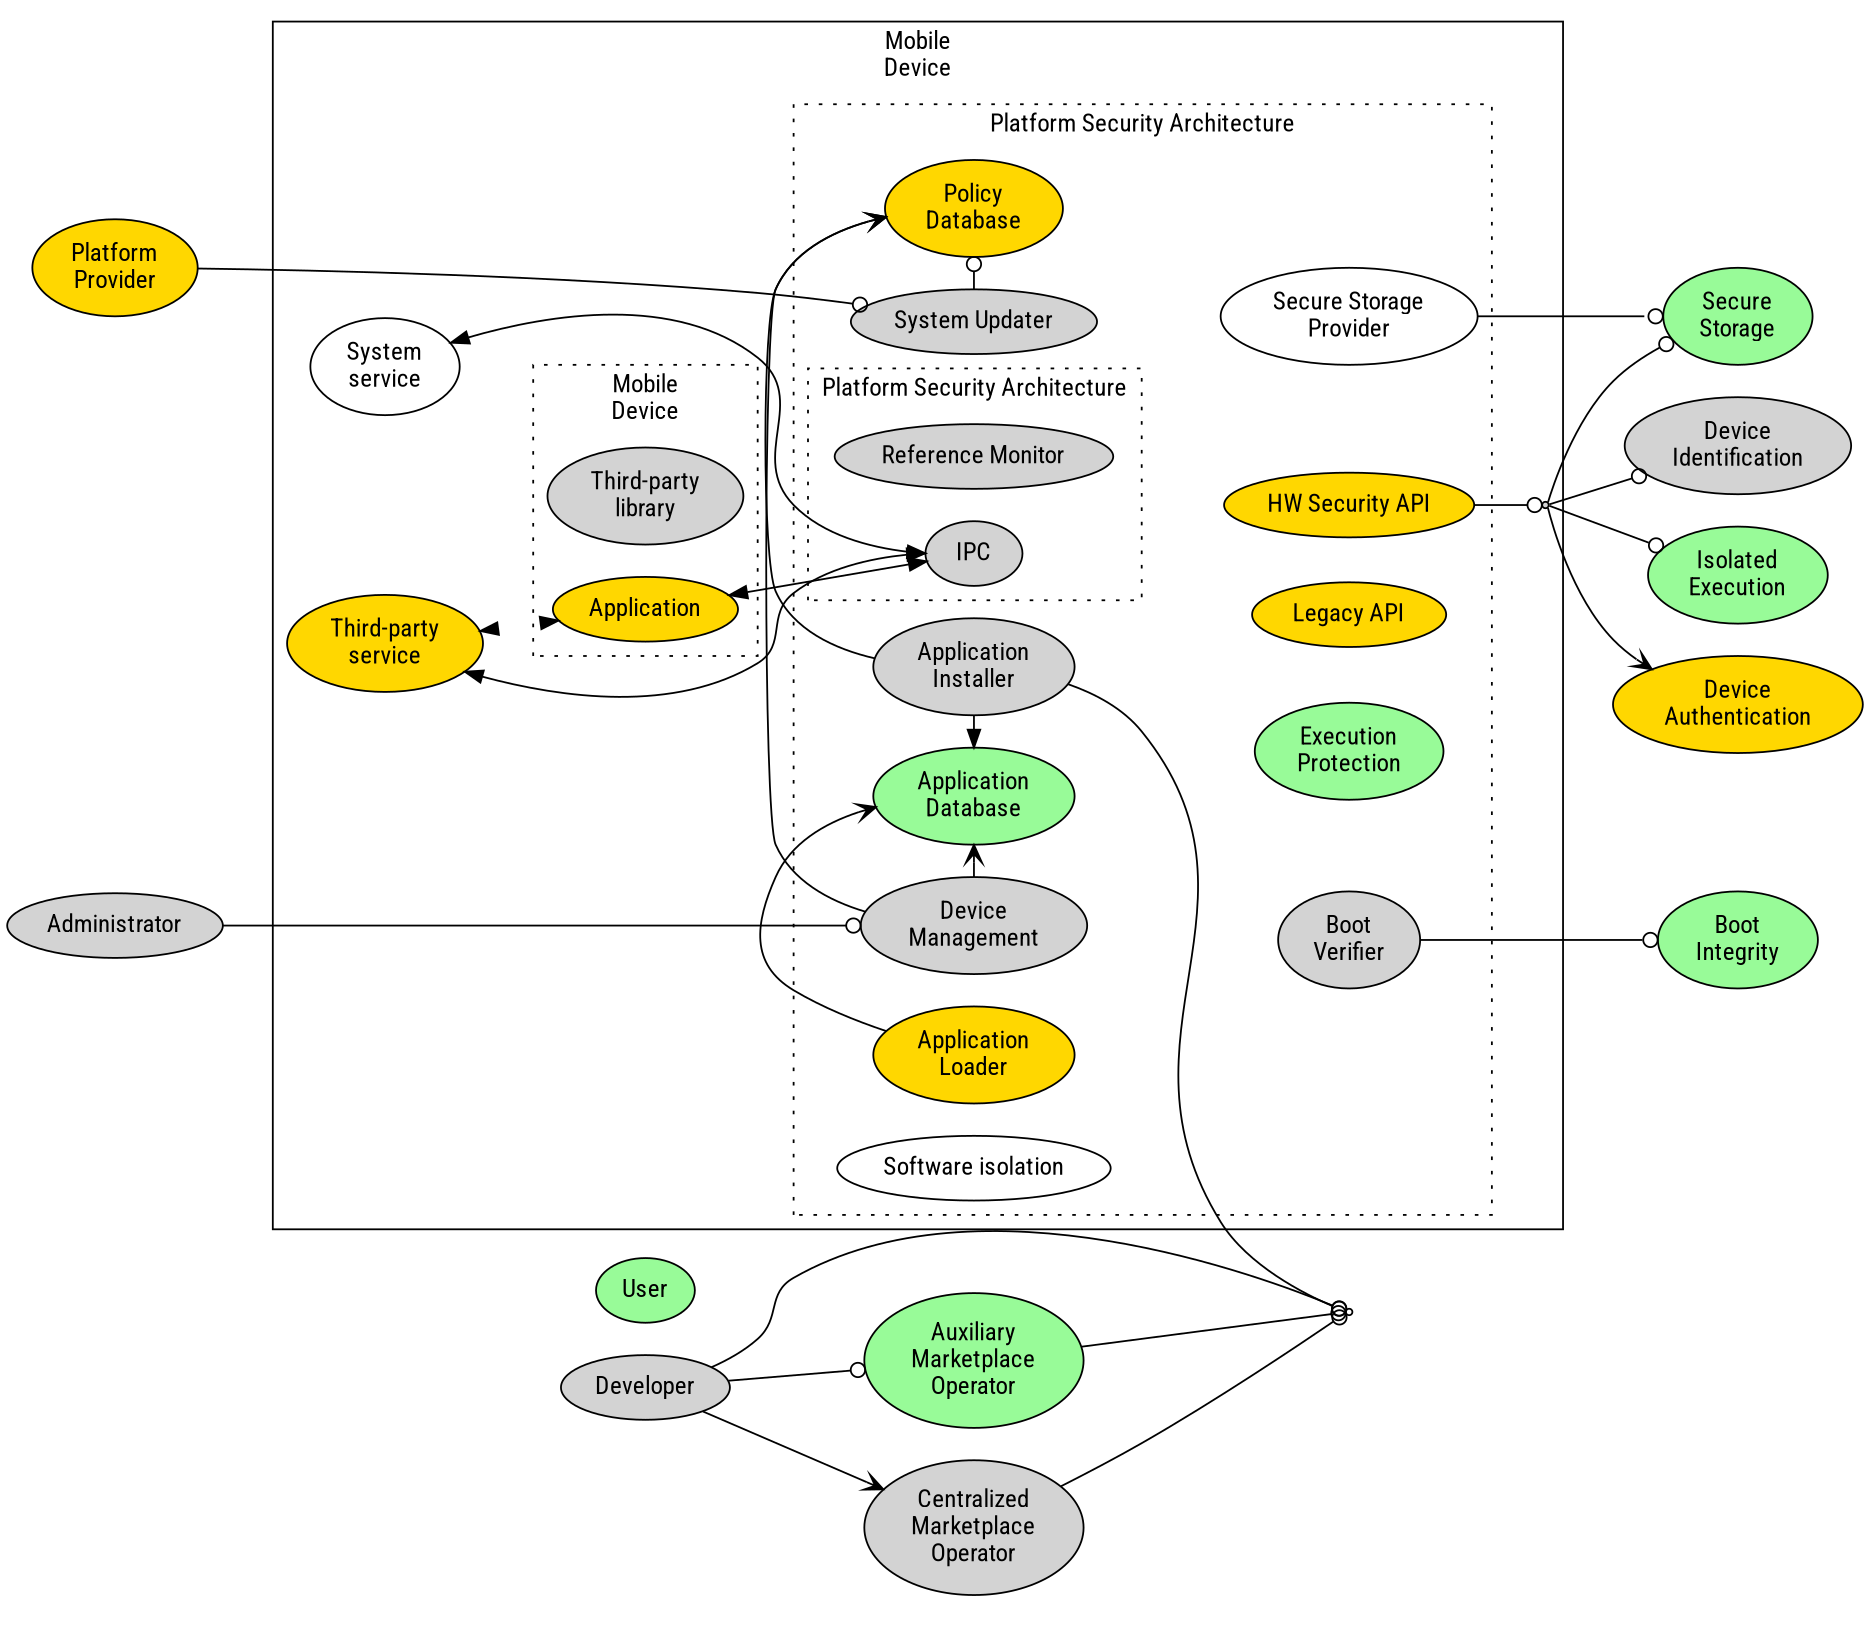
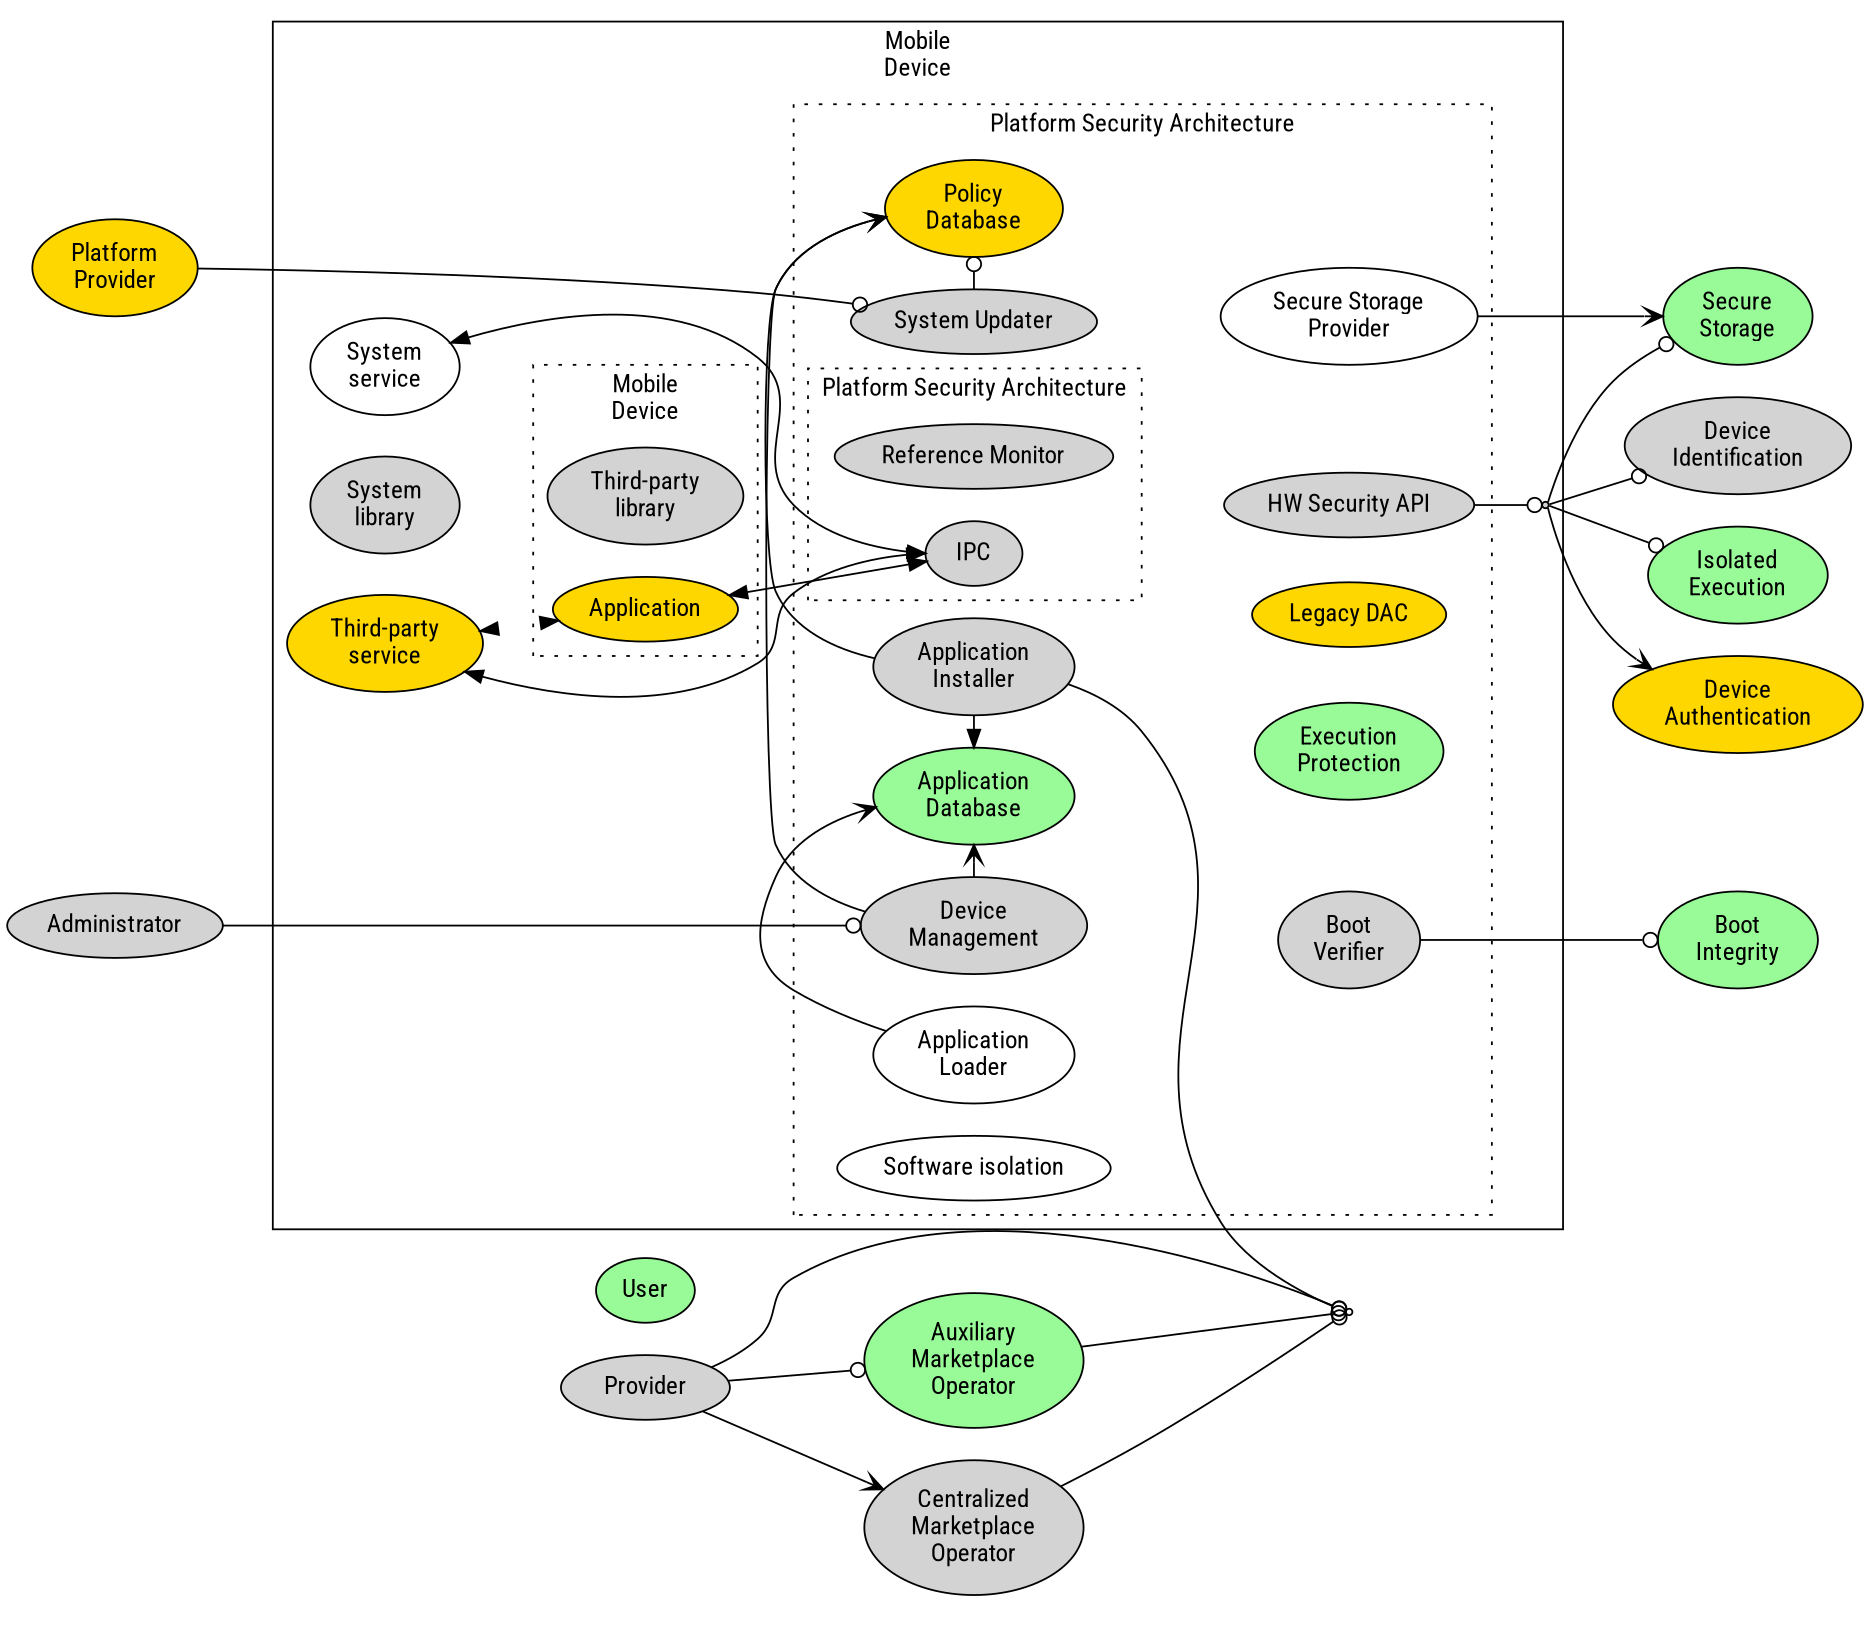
(1548, 316) -> (1548, 316)
none -> (385, 505)
(1349, 505) -> (1349, 505)
(1349, 615) -> (1349, 615)
(974, 1055) -> (974, 1055)
(645, 1387) -> (645, 1387)
